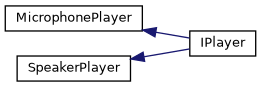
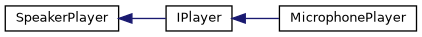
(173, 35) -> (262, 18)
